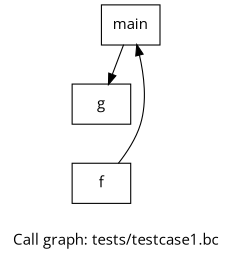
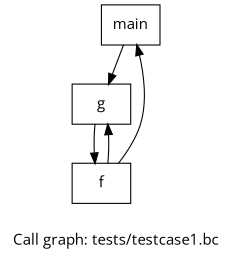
none -> (94, 138)
none -> (109, 149)
